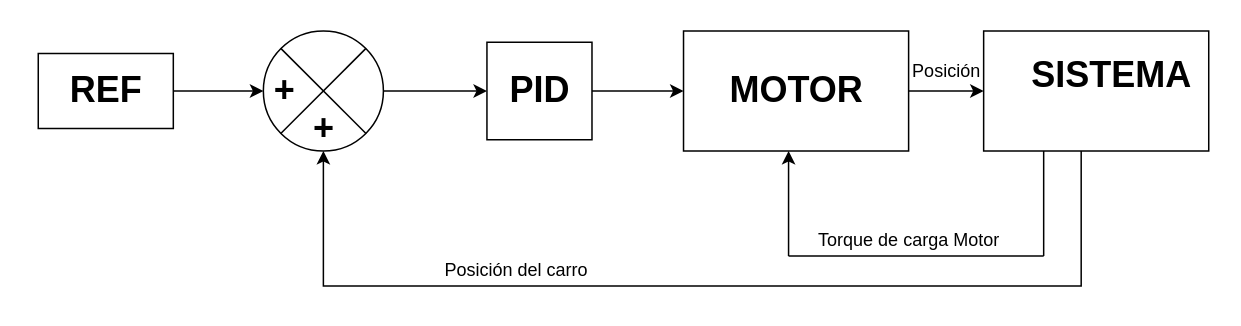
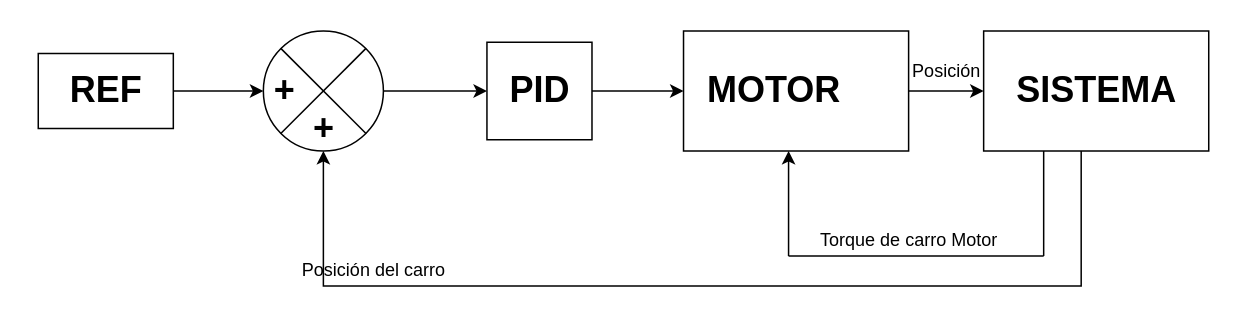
(1111, 76) -> (1096, 91)
(796, 91) -> (773, 91)
(909, 241) -> (909, 241)
(518, 271) -> (376, 271)
